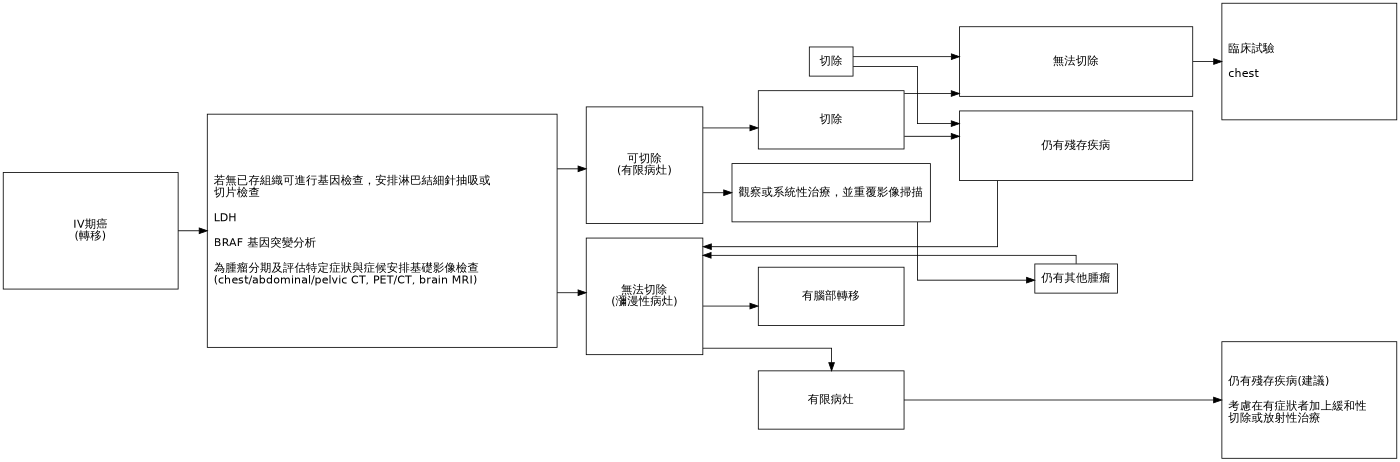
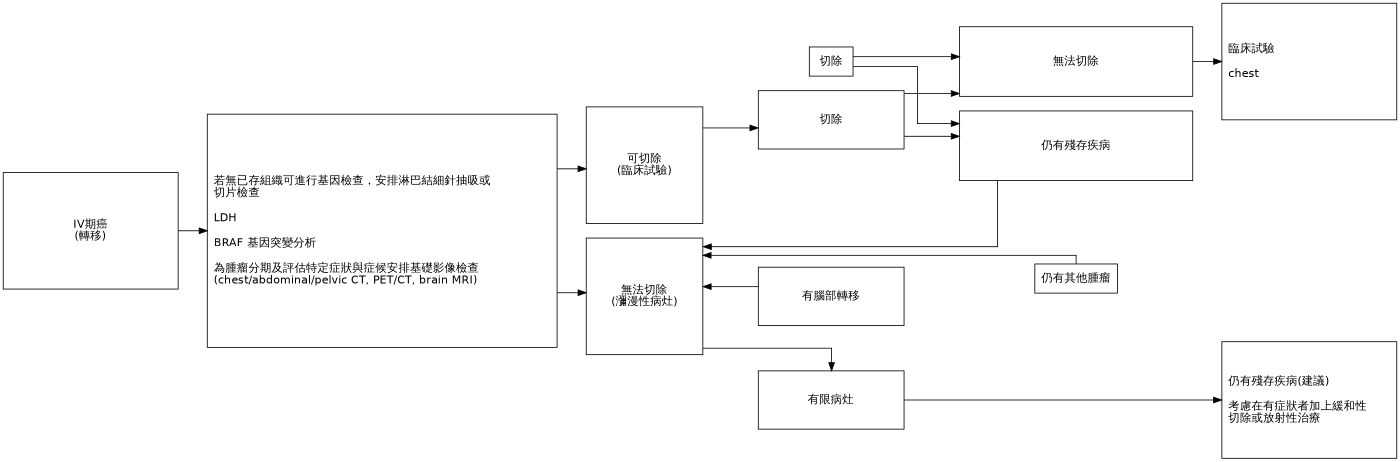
(645, 165) -> (645, 165)
(831, 193) -> none
(727, 306) -> (735, 287)
